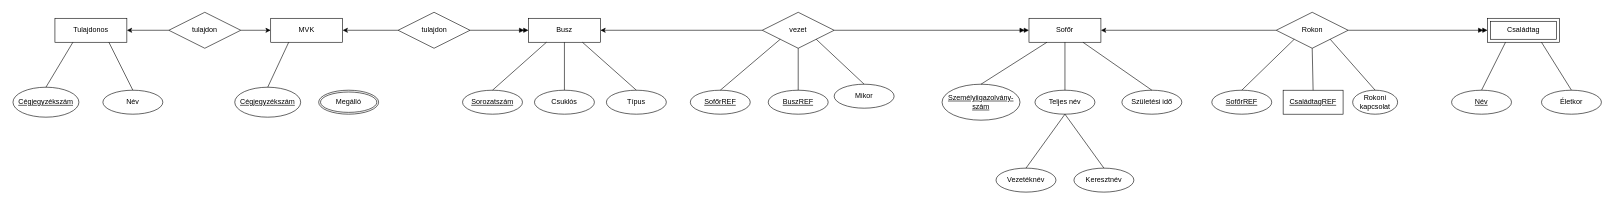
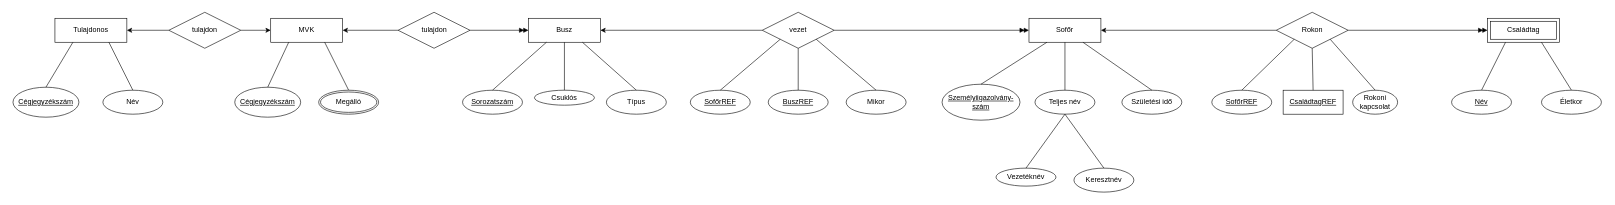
none -> (337, 67)
(864, 96) -> (876, 102)
(564, 102) -> (564, 98)
(1026, 180) -> (1026, 177)
